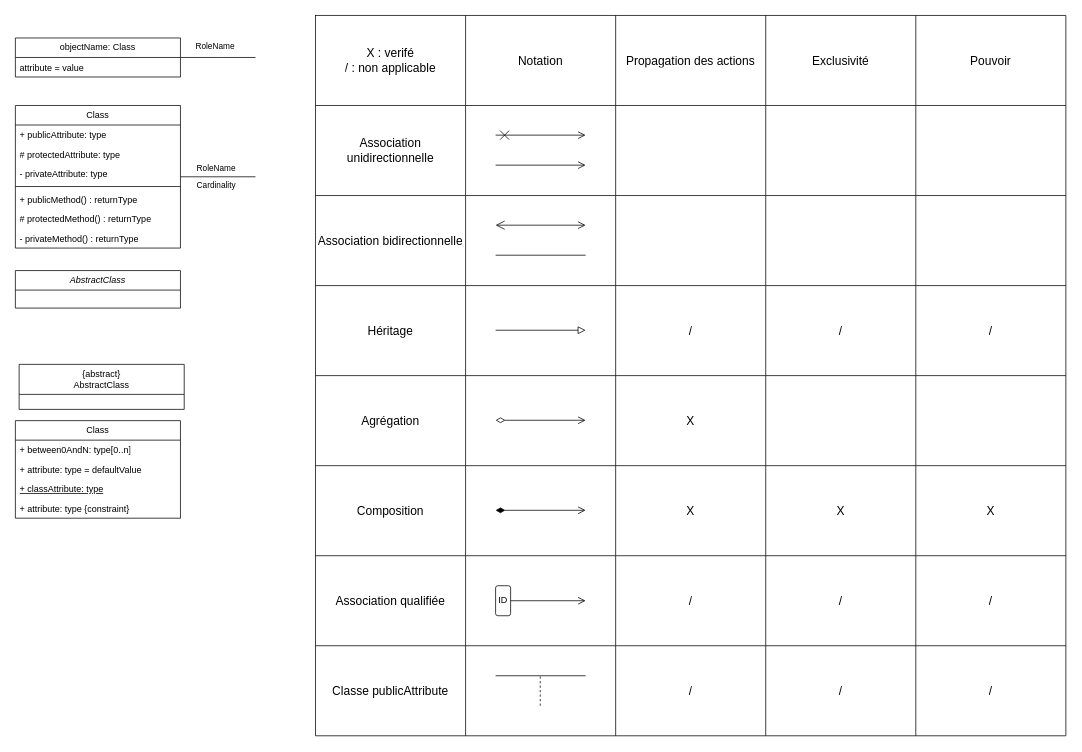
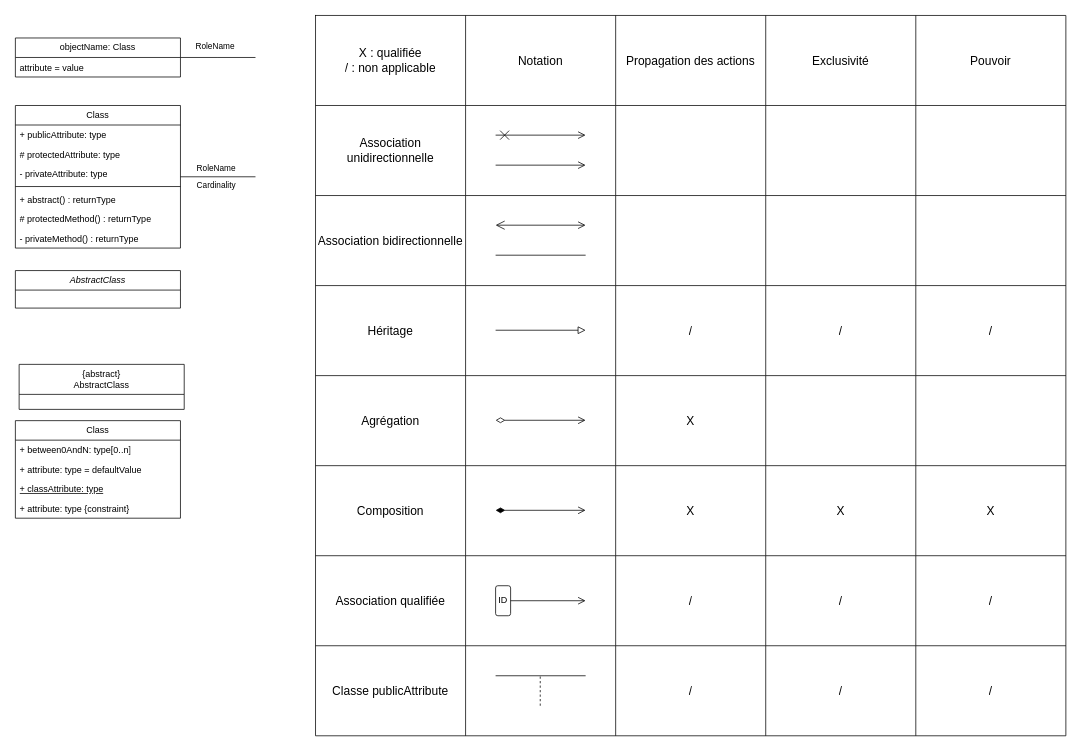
(390, 60) -> (390, 60)
(86, 200) -> (78, 200)
